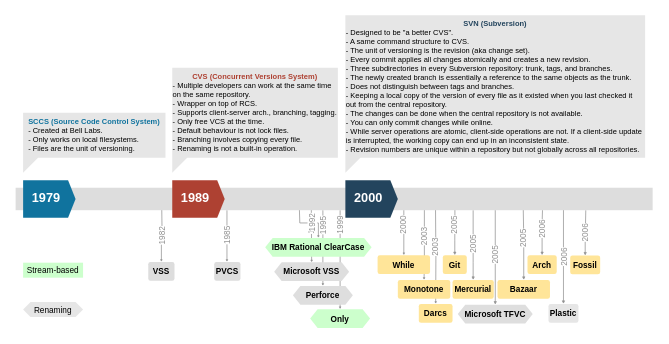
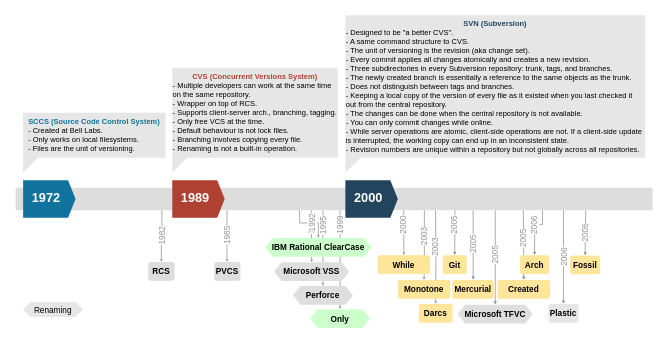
(46, 199) -> (46, 199)
(542, 265) -> (535, 265)
(53, 270) -> none
(161, 272) -> (161, 272)
(524, 290) -> (524, 290)
